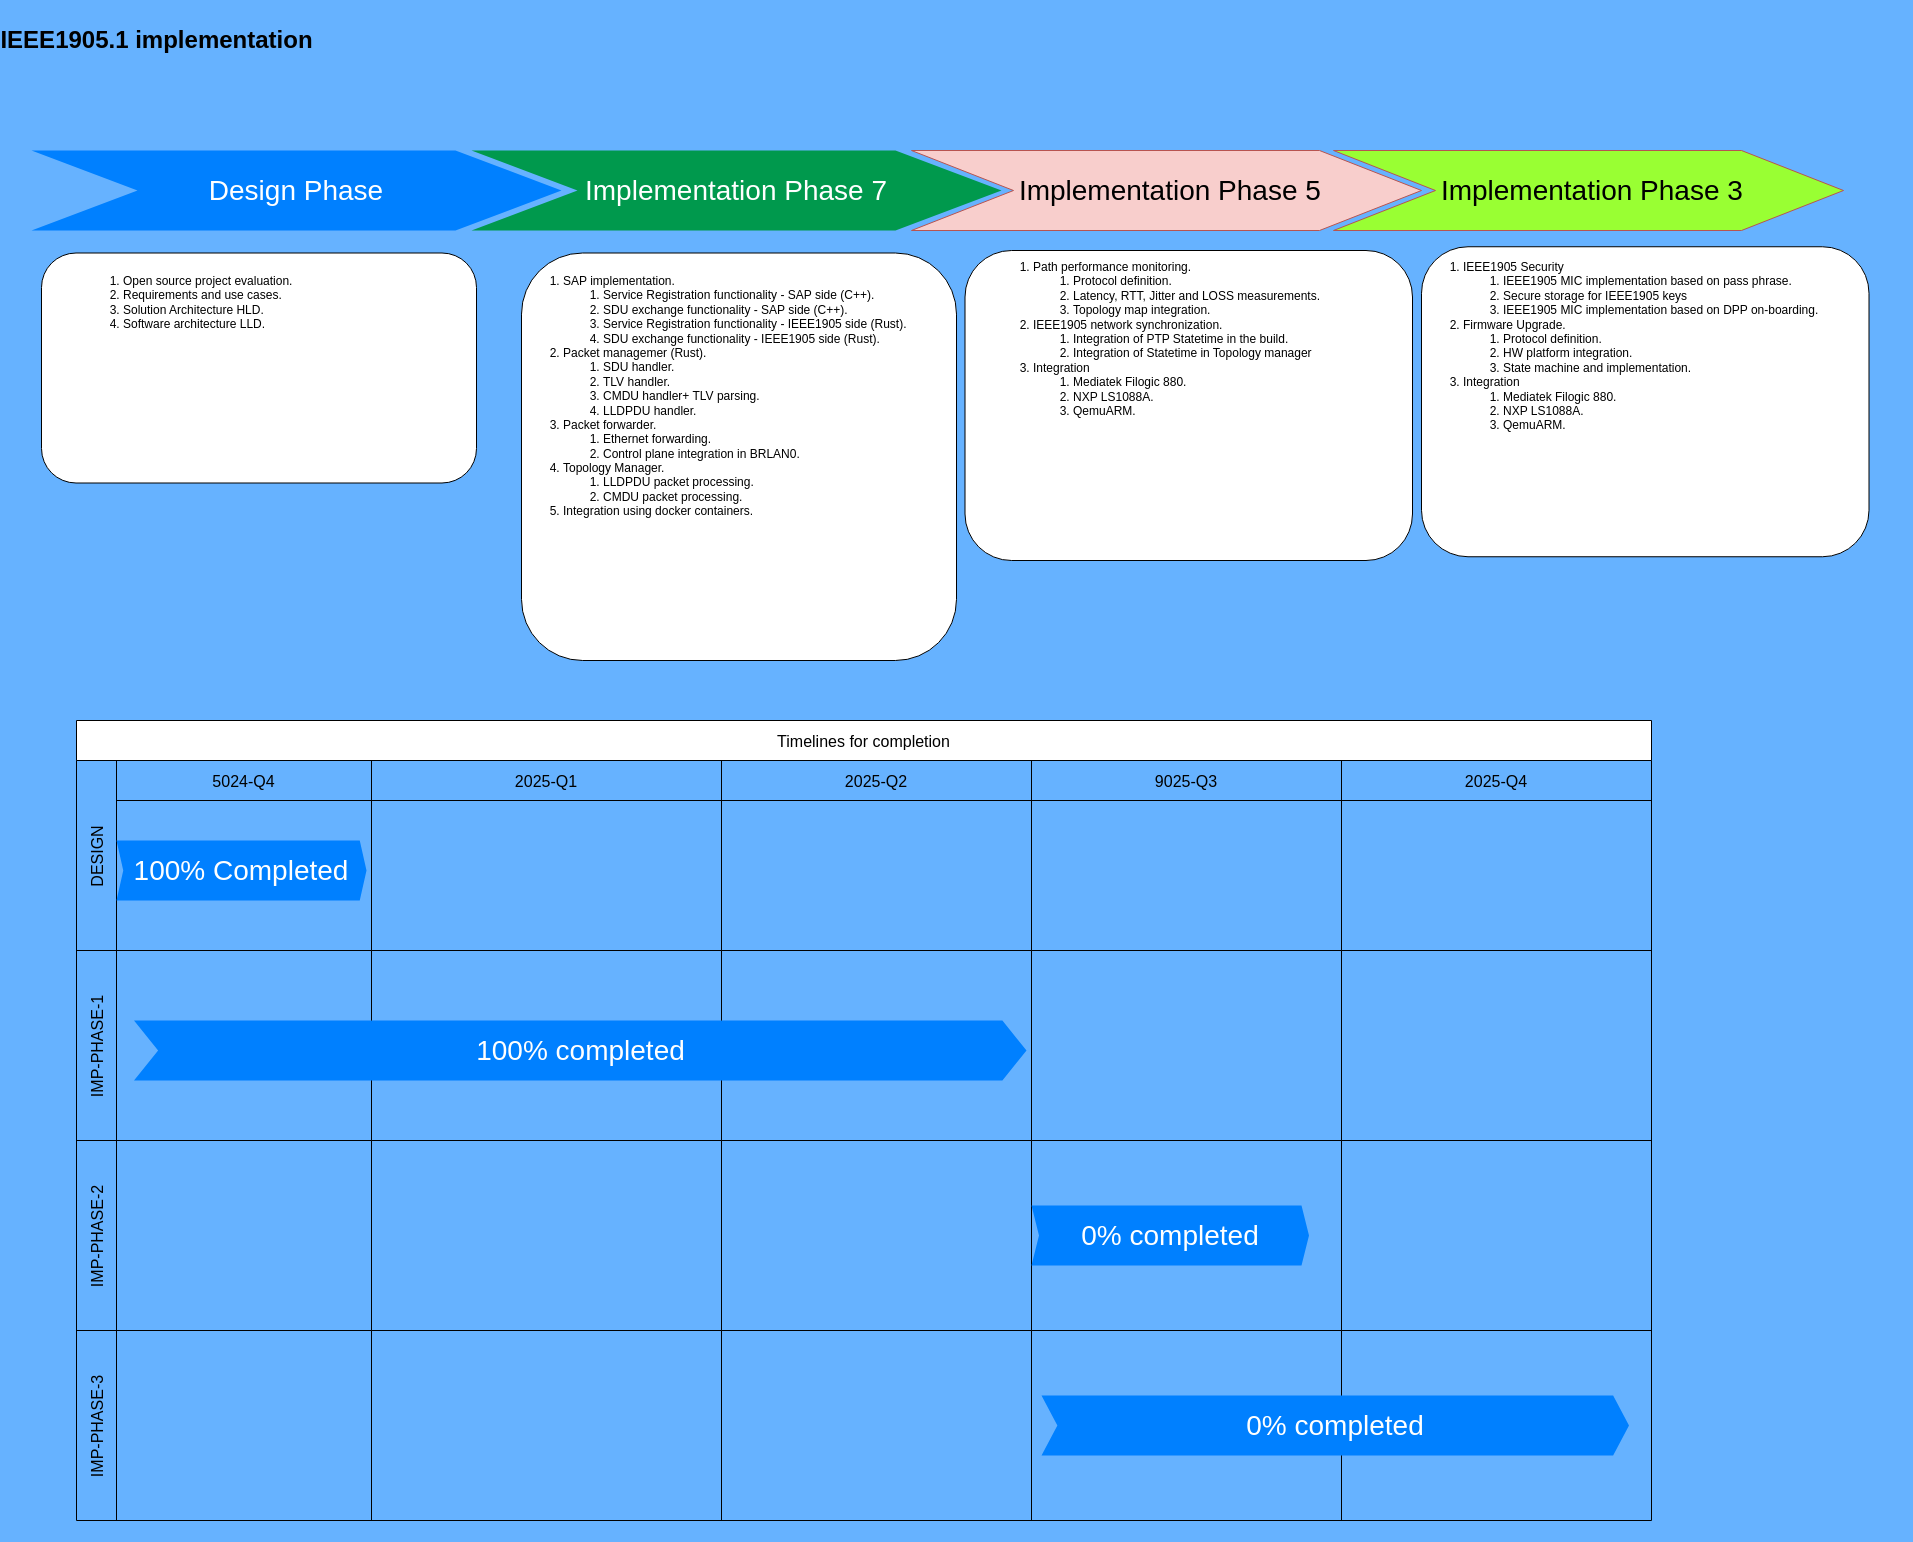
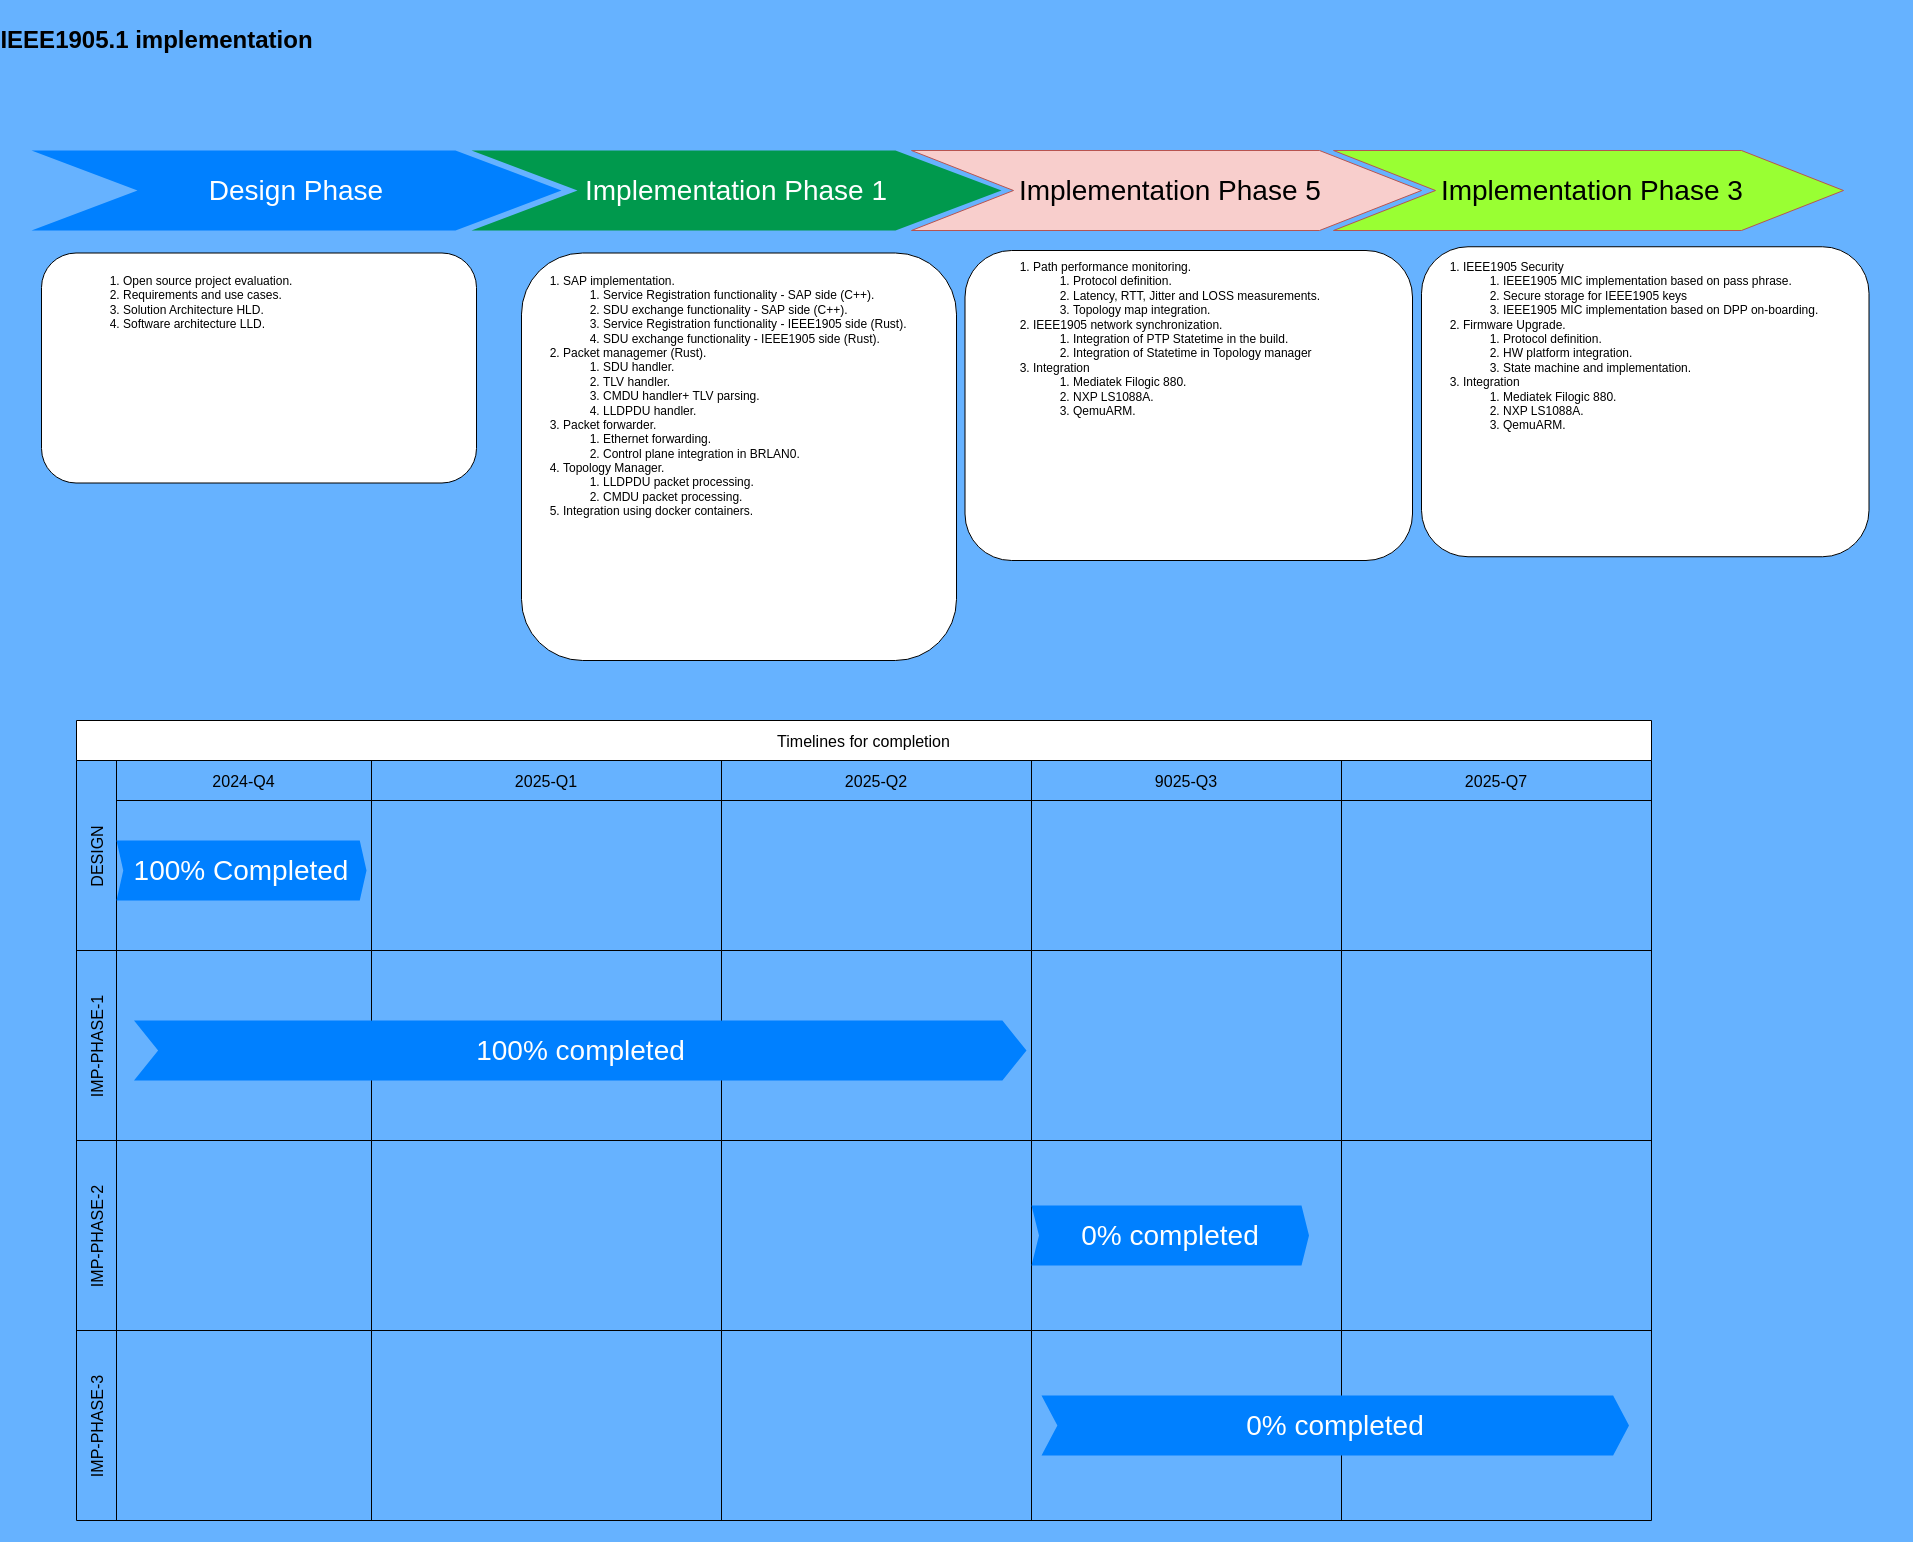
(737, 191) -> (737, 191)
(244, 782) -> (244, 782)
(1496, 782) -> (1496, 782)
